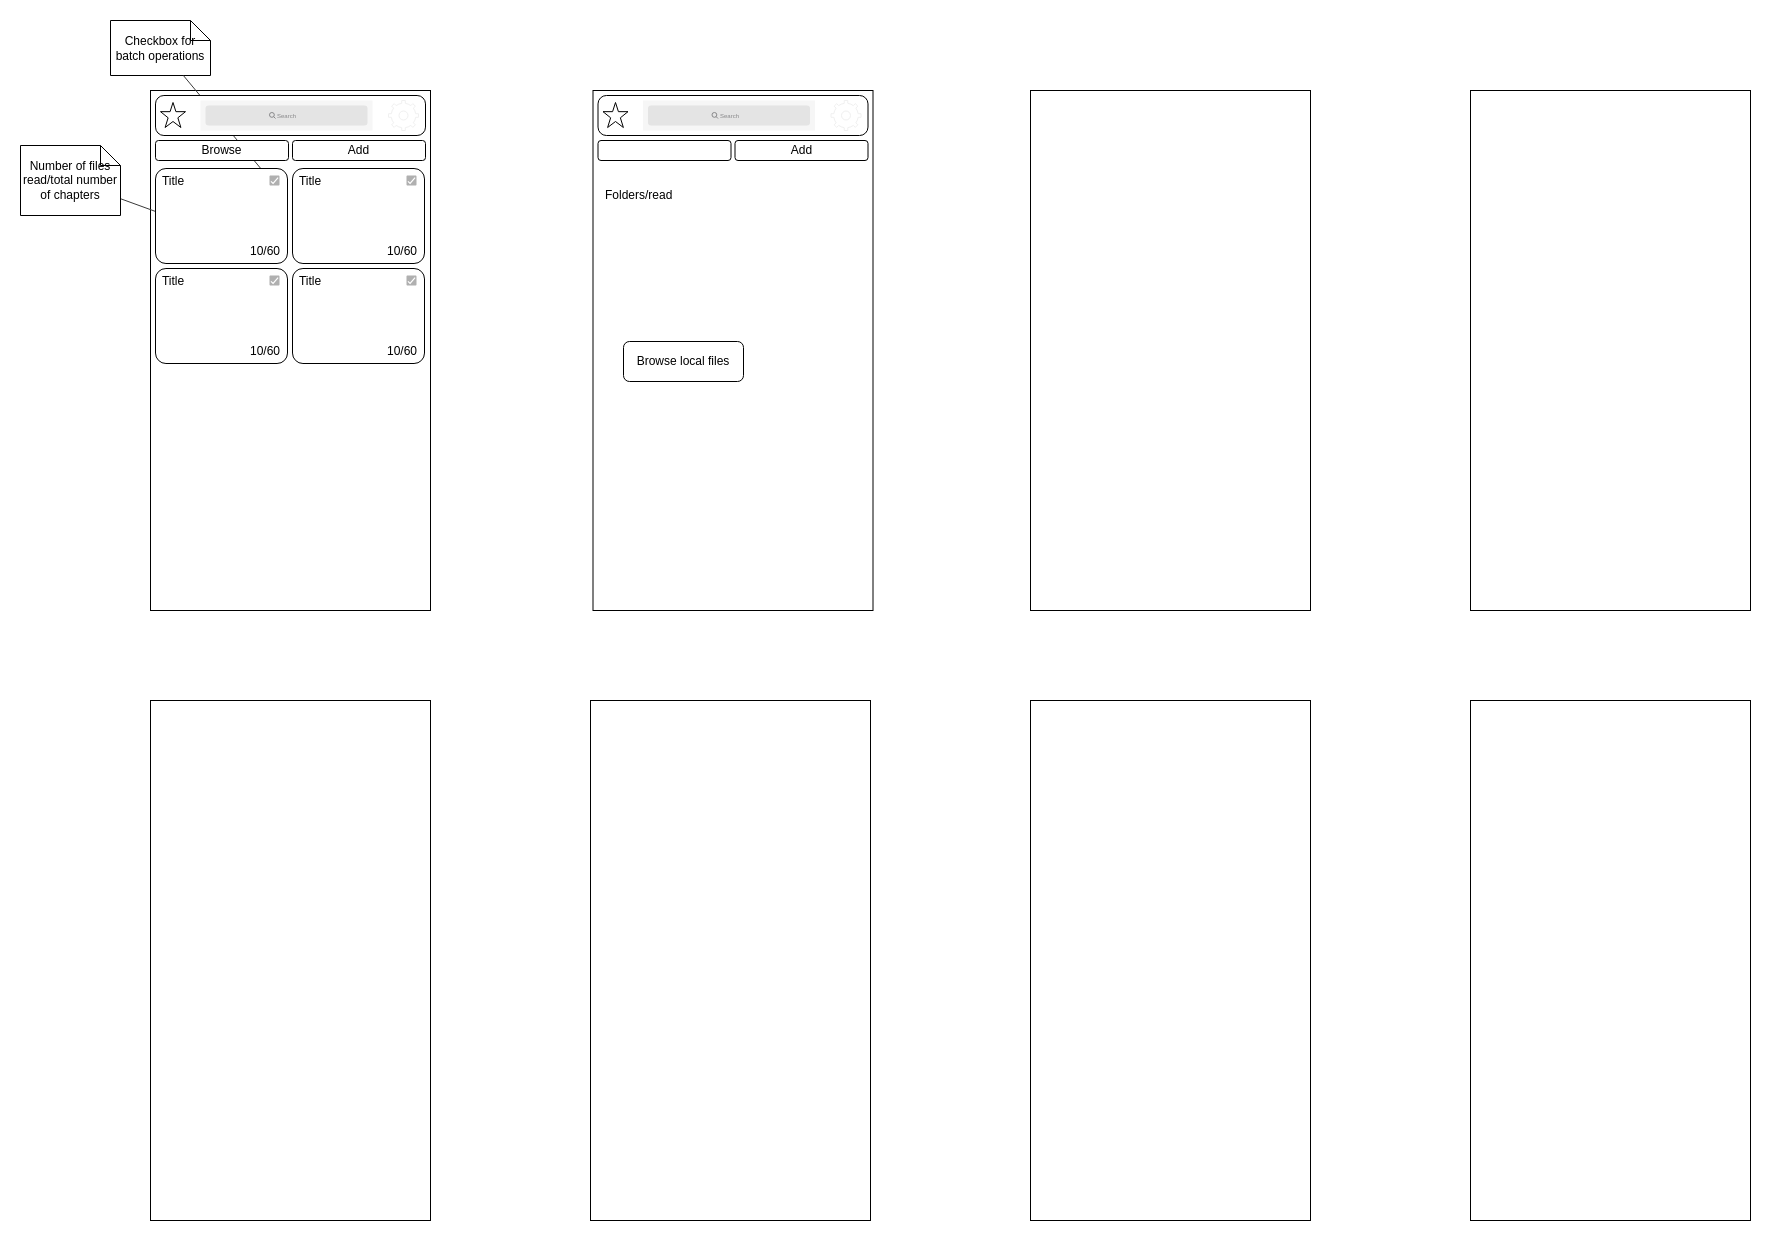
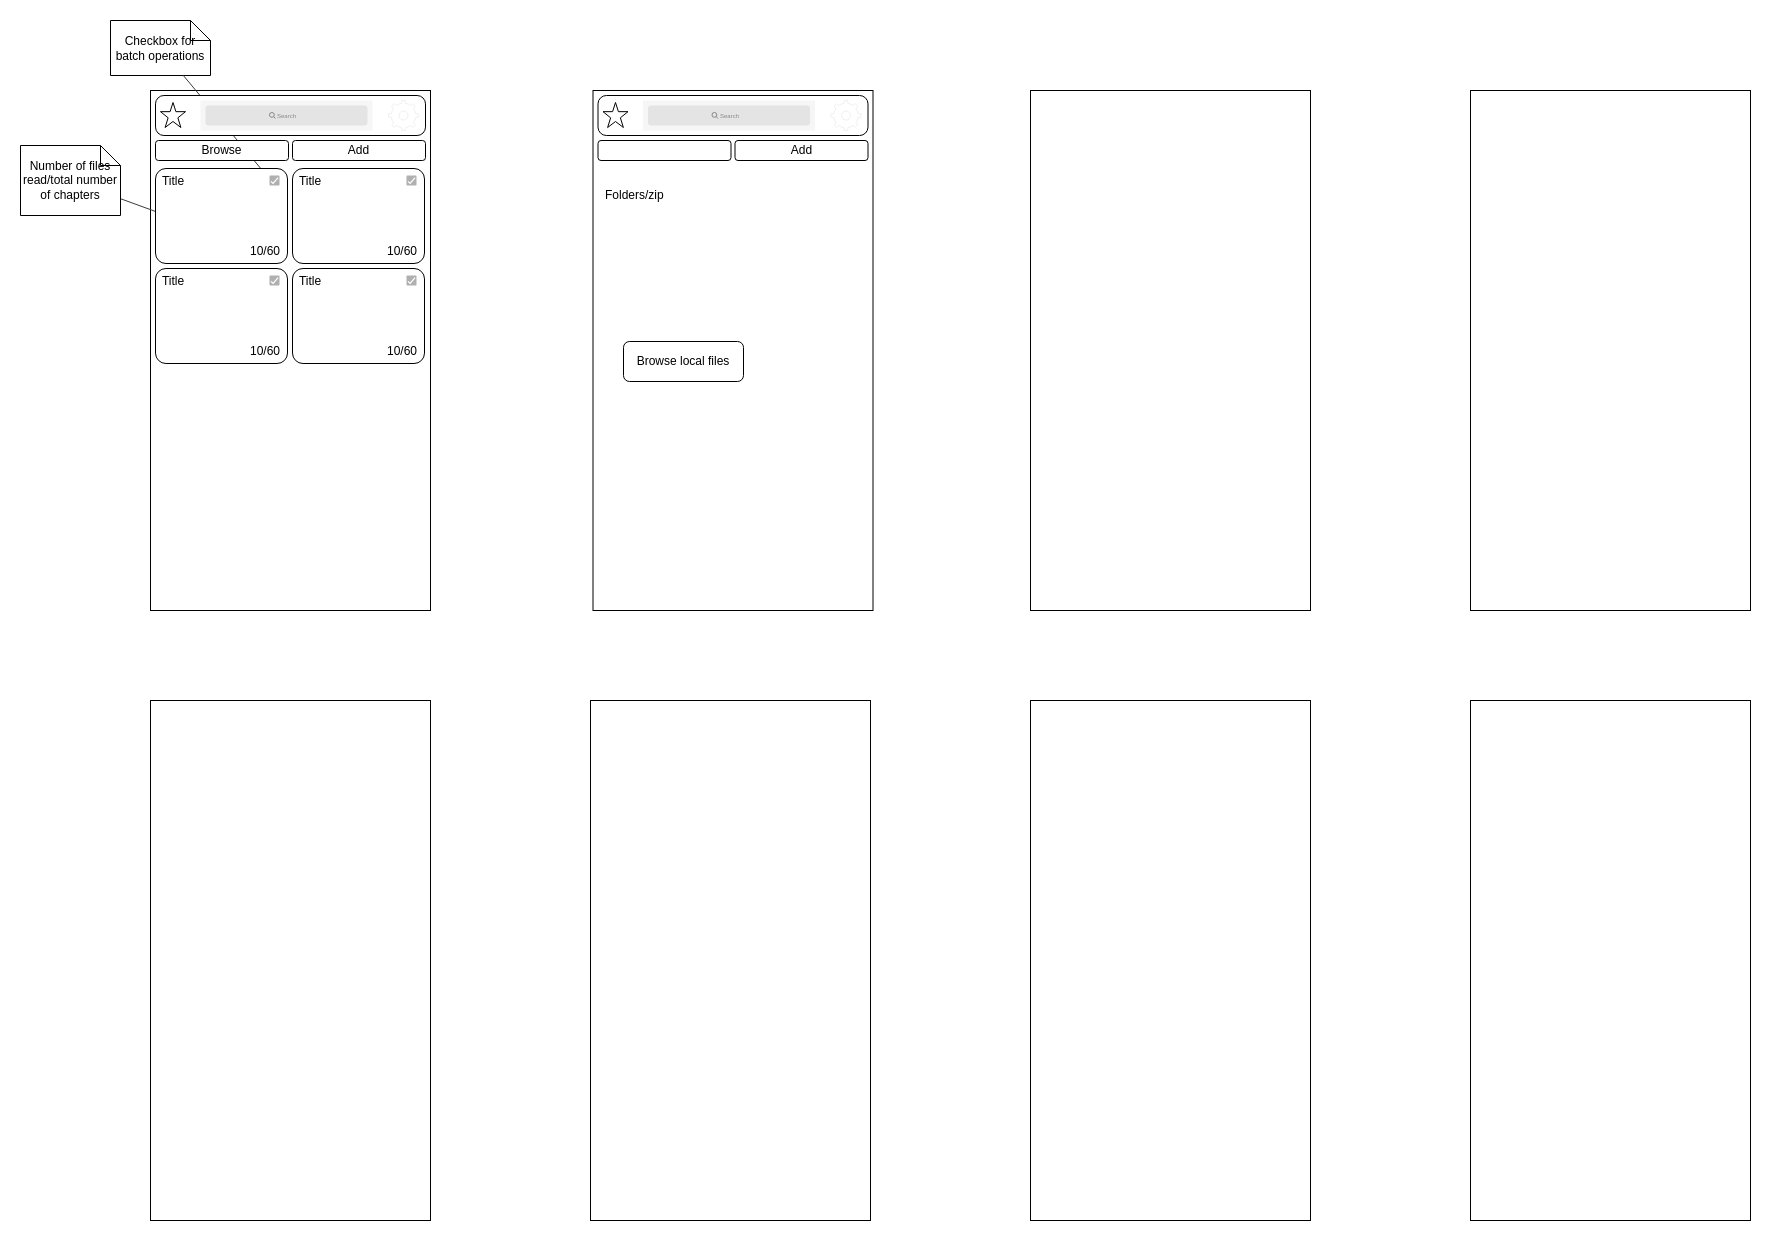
(644, 185) -> (639, 185)
